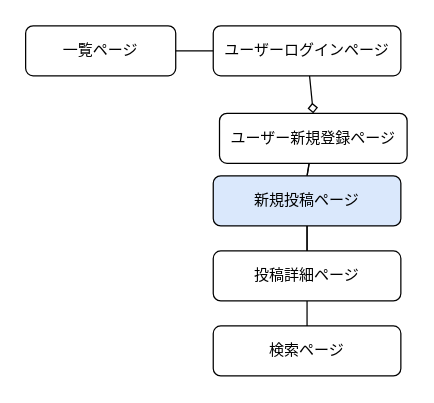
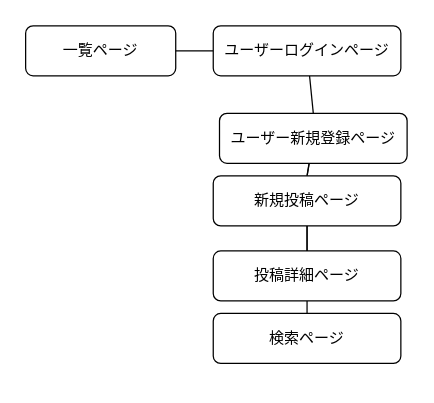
(312, 103) -> (313, 107)
(307, 201) -> (307, 201)
(307, 351) -> (307, 338)
